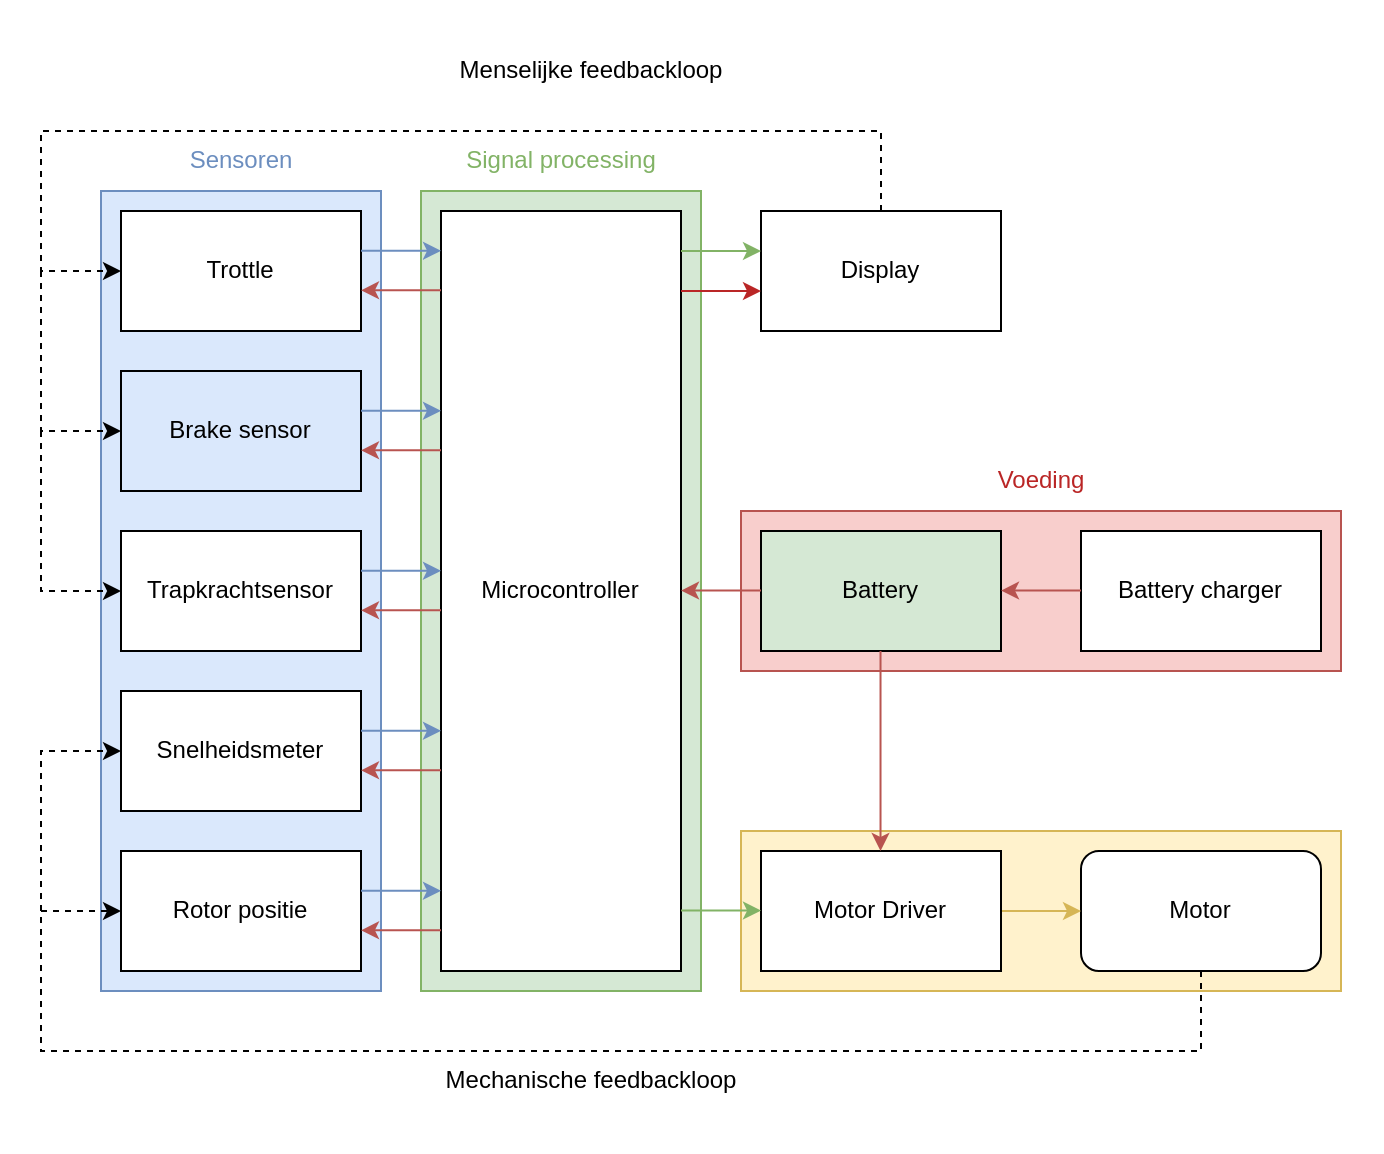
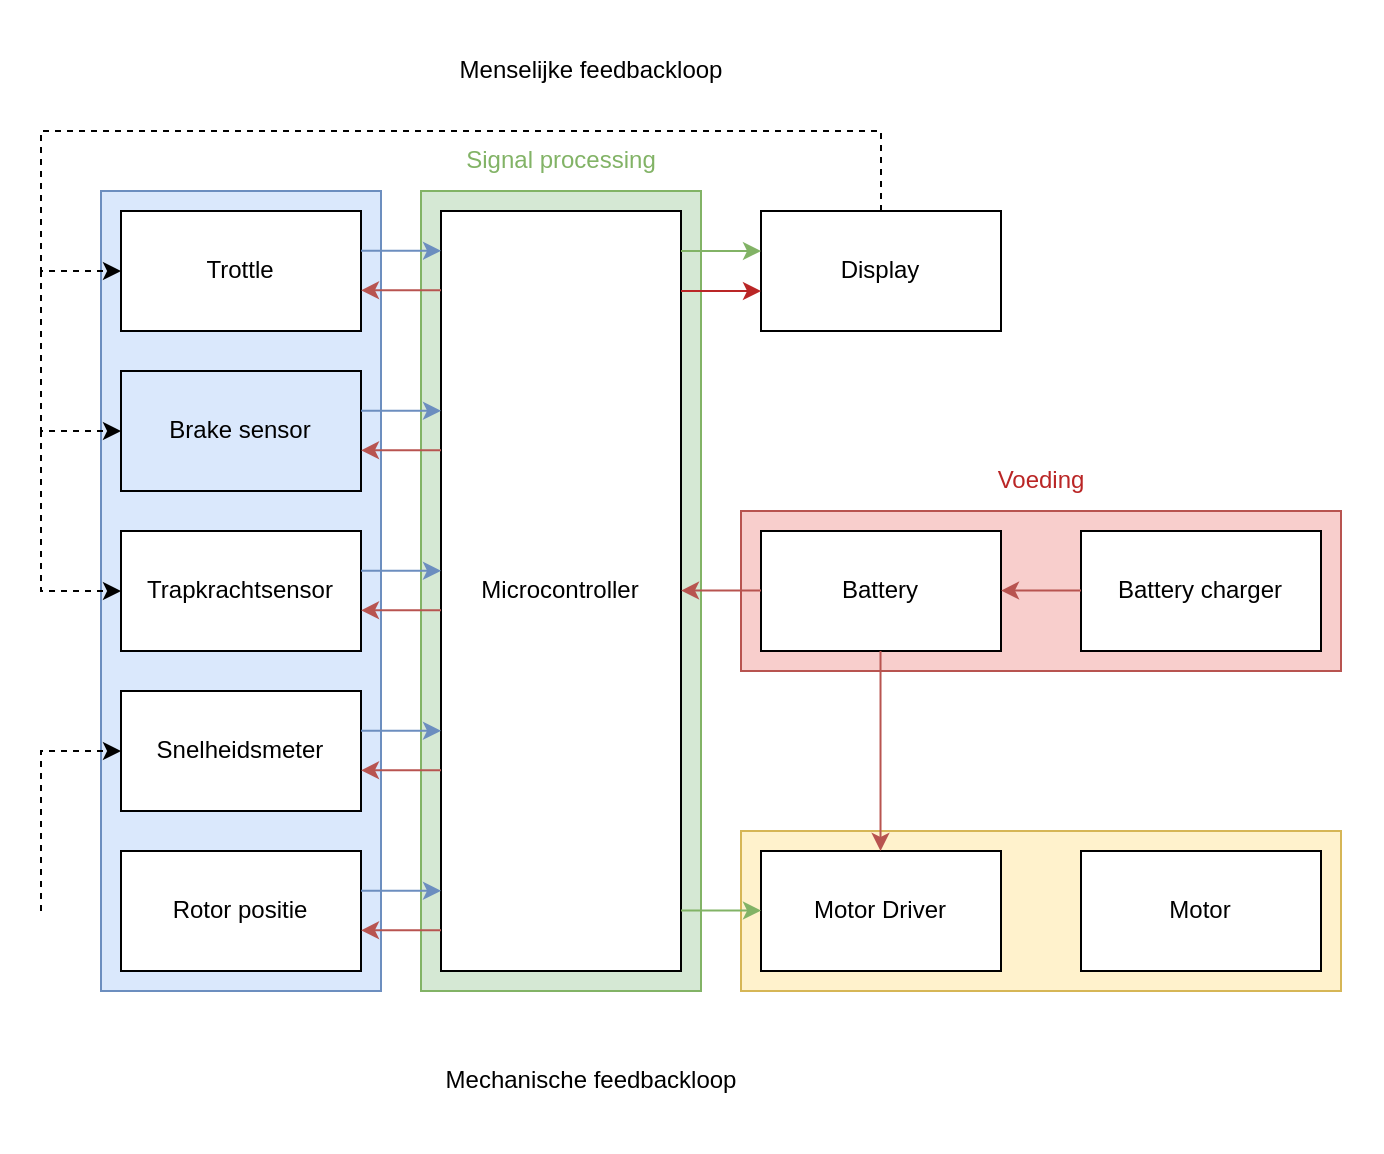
(241, 161) -> none
(881, 591) -> (881, 591)
(1034, 911) -> none
(1201, 911) -> (1201, 911)
(558, 1051) -> none
